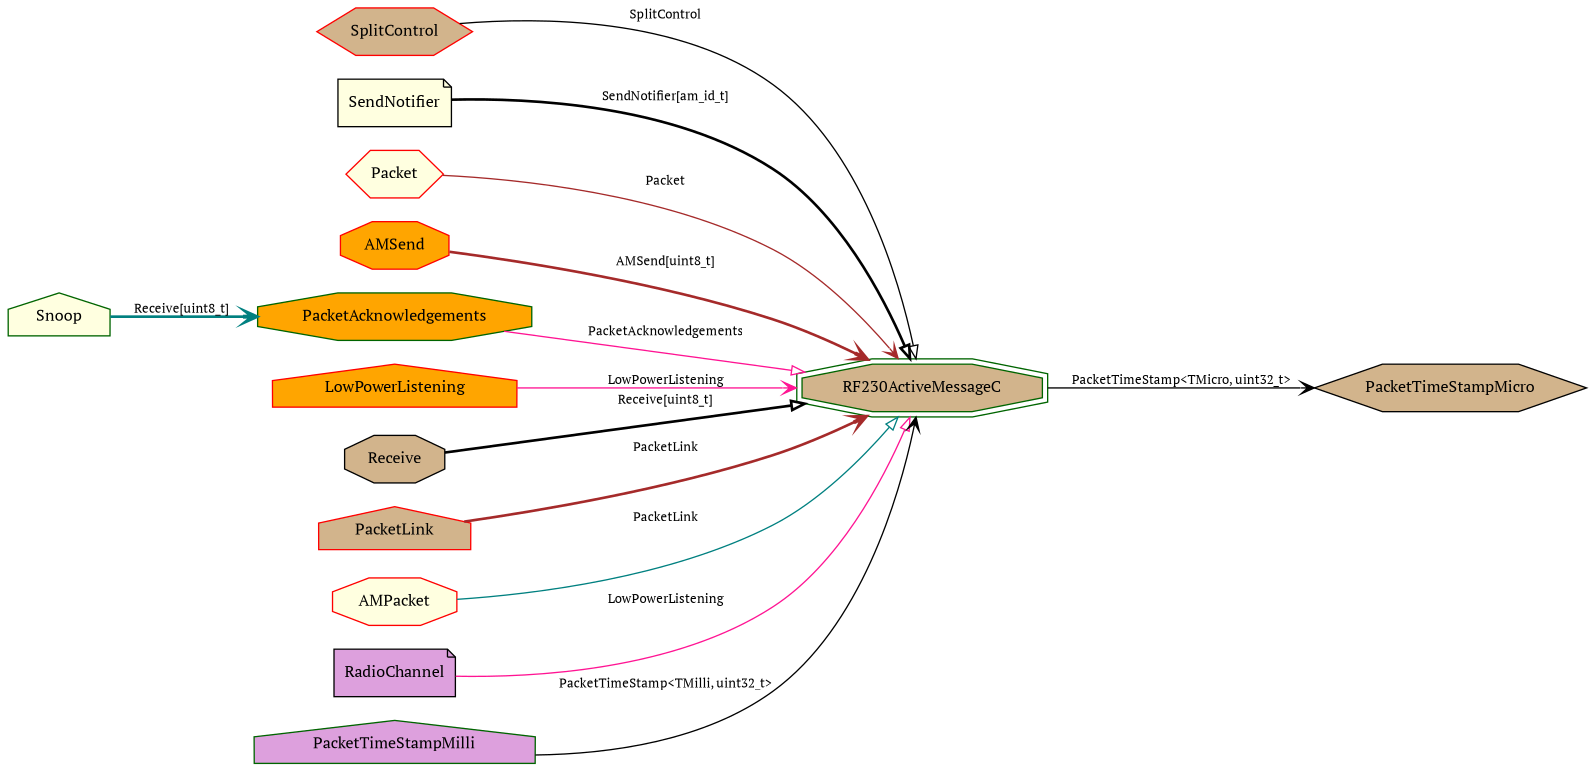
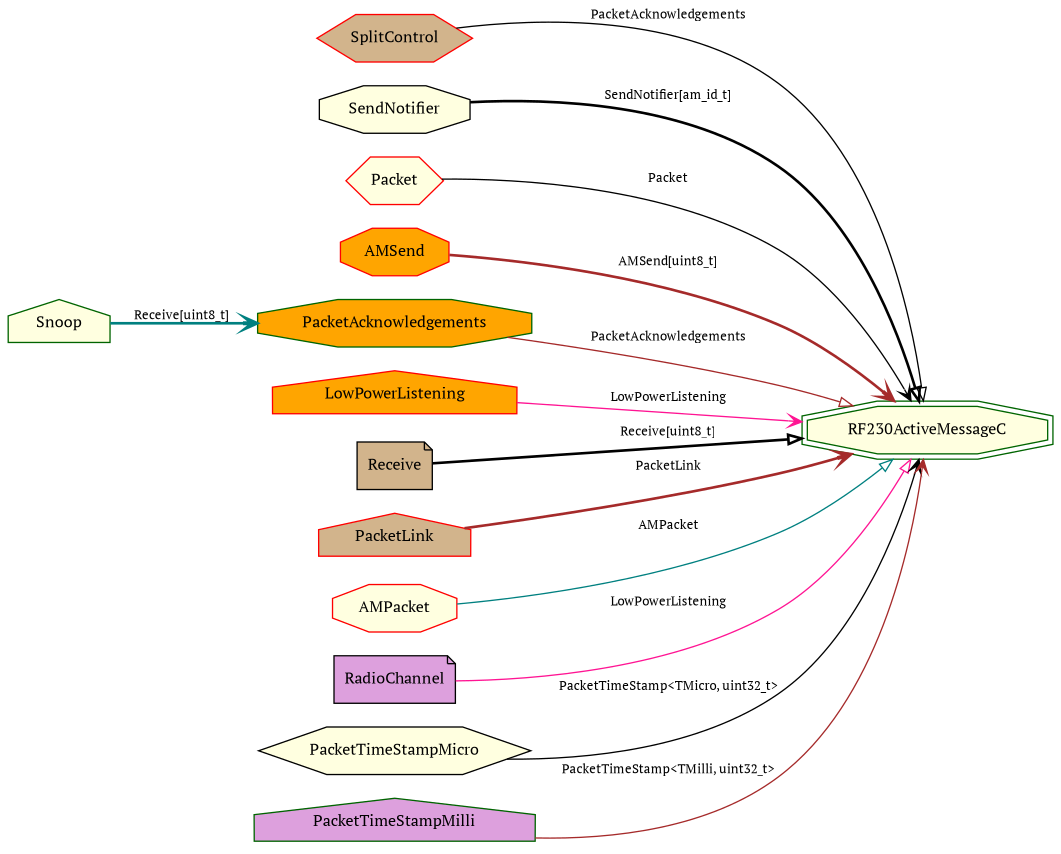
(666, 15) -> (669, 15)
(395, 103) -> (395, 110)
(686, 215) -> (706, 217)
(648, 351) -> (675, 364)
(922, 388) -> (928, 430)
(1174, 388) -> (771, 698)
(1450, 388) -> (395, 751)
(395, 459) -> (395, 466)
(666, 518) -> (669, 526)
(793, 674) -> (811, 747)
